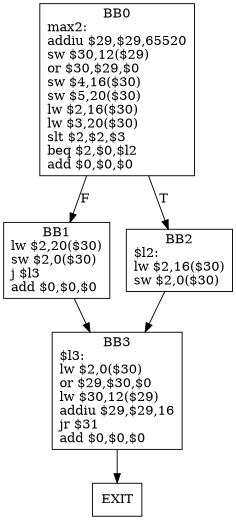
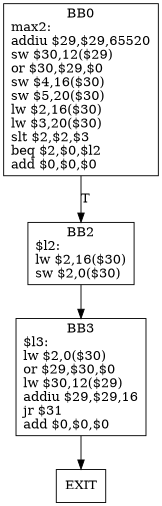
(57, 260) -> none
